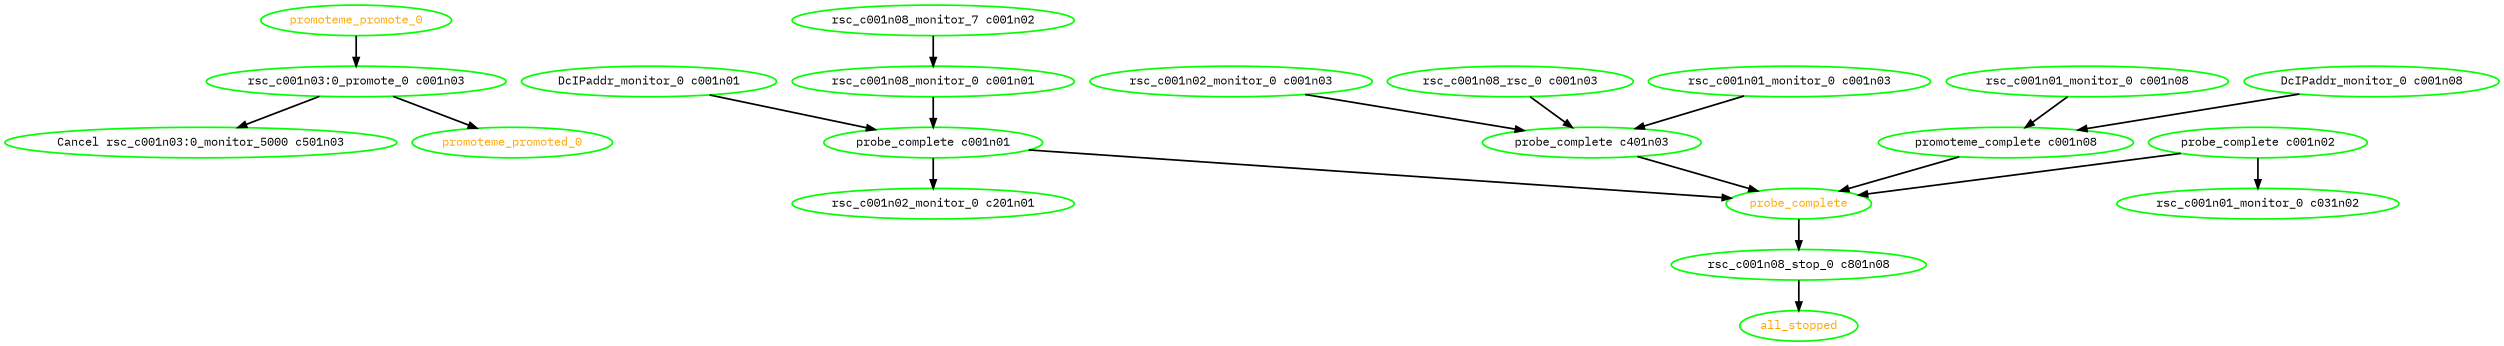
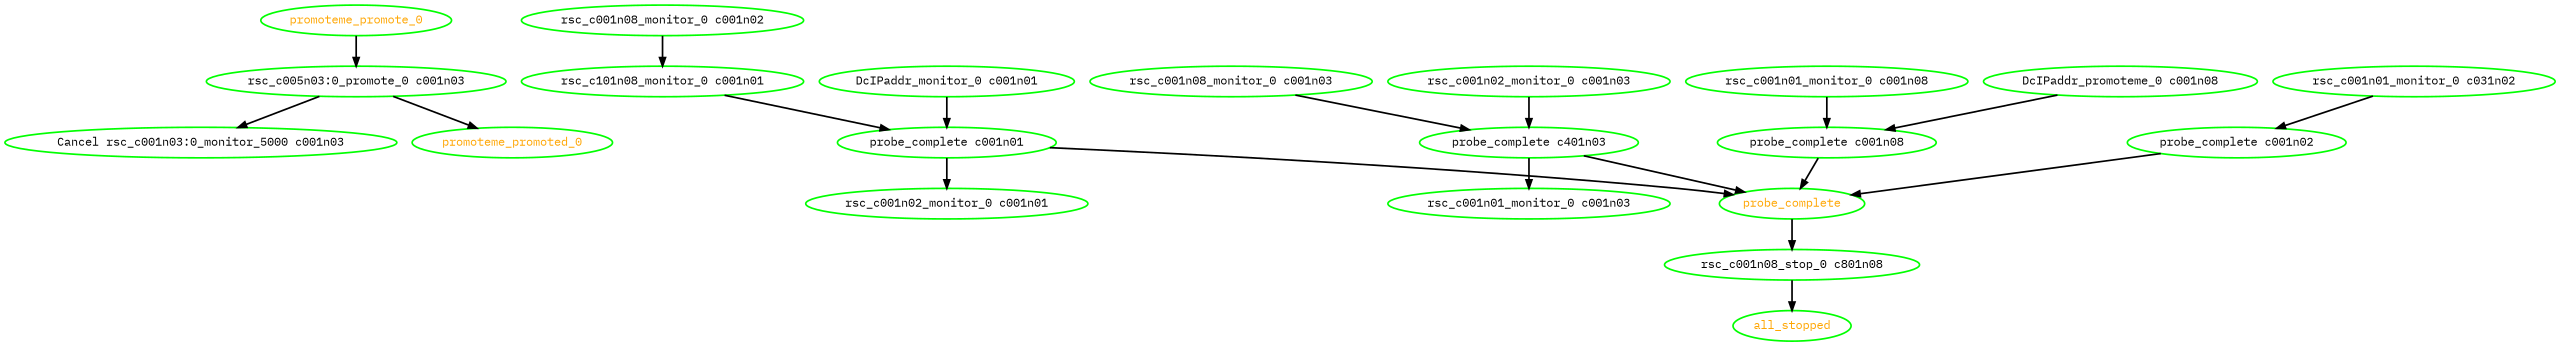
(933, 20) -> (663, 20)
(356, 81) -> (356, 81)
(933, 81) -> (663, 81)
(1510, 81) -> (1231, 81)
(2372, 81) -> (2120, 81)
(1694, 111) -> (1529, 169)
(201, 143) -> (201, 143)
(2006, 143) -> (1827, 143)
(2258, 169) -> (2329, 111)
(933, 204) -> (947, 204)
